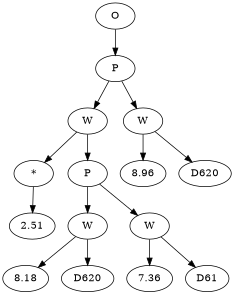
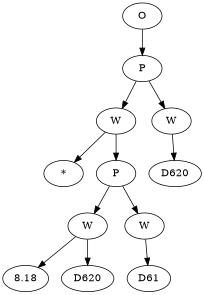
(143, 174) -> none
(32, 226) -> none
(150, 279) -> none
